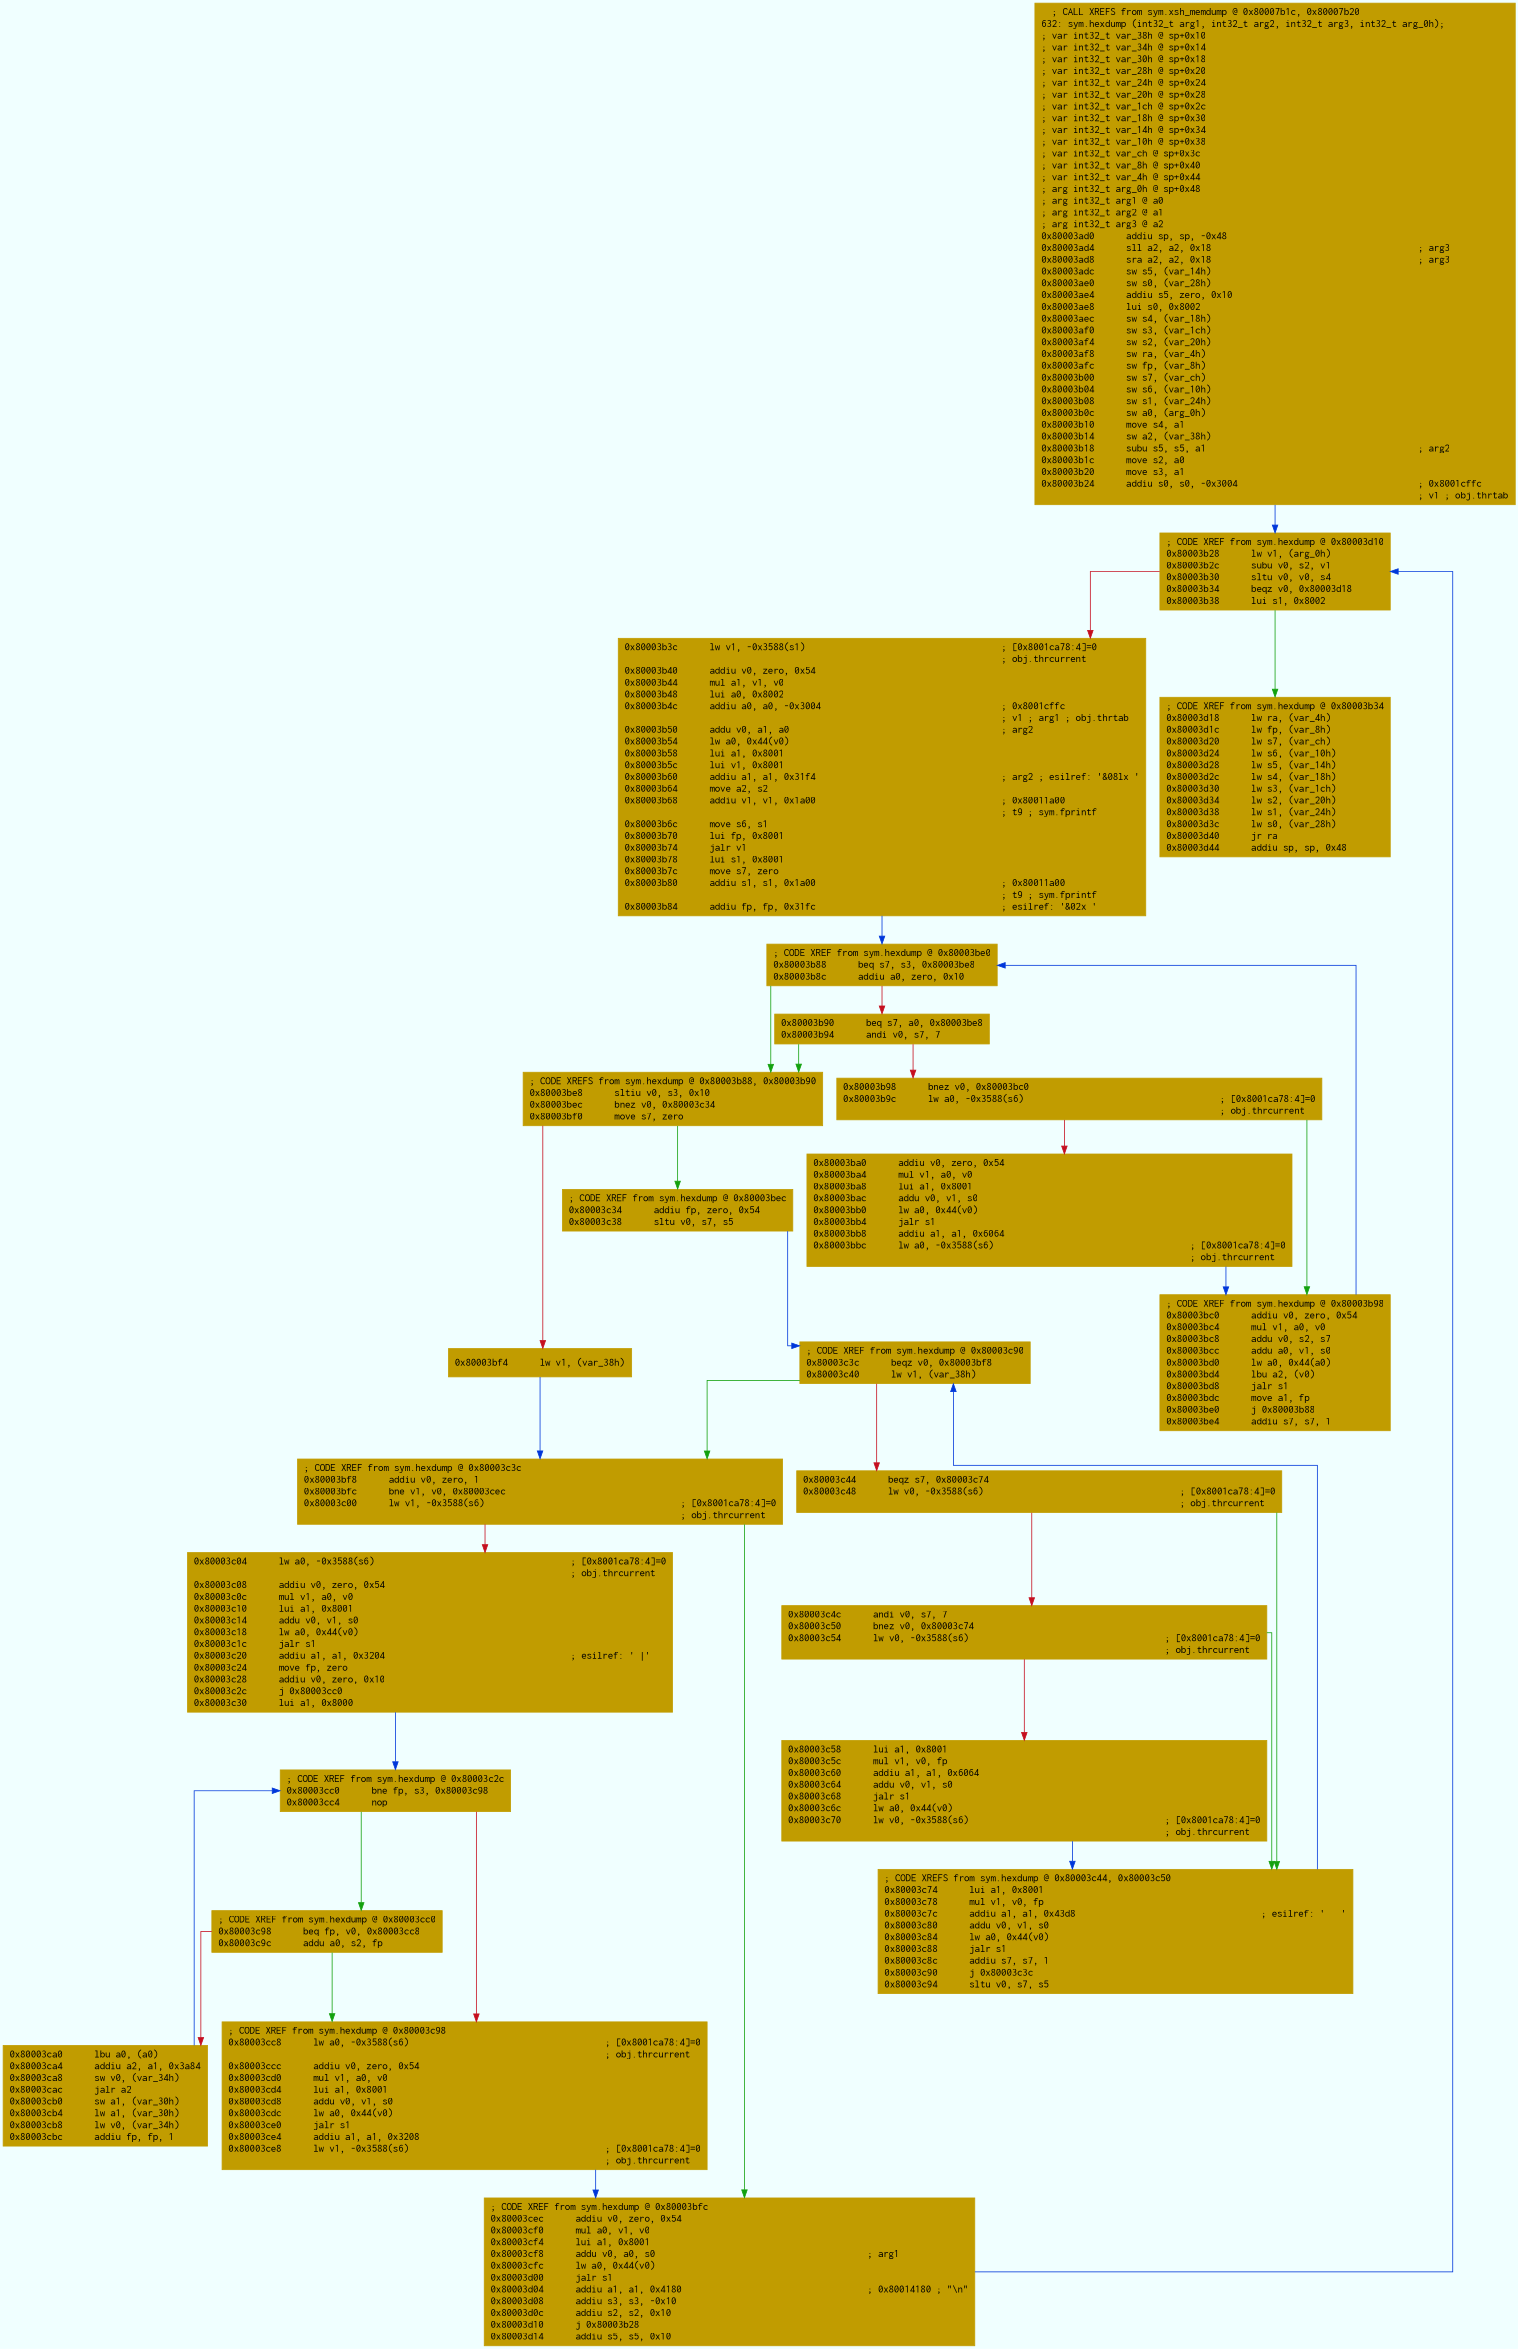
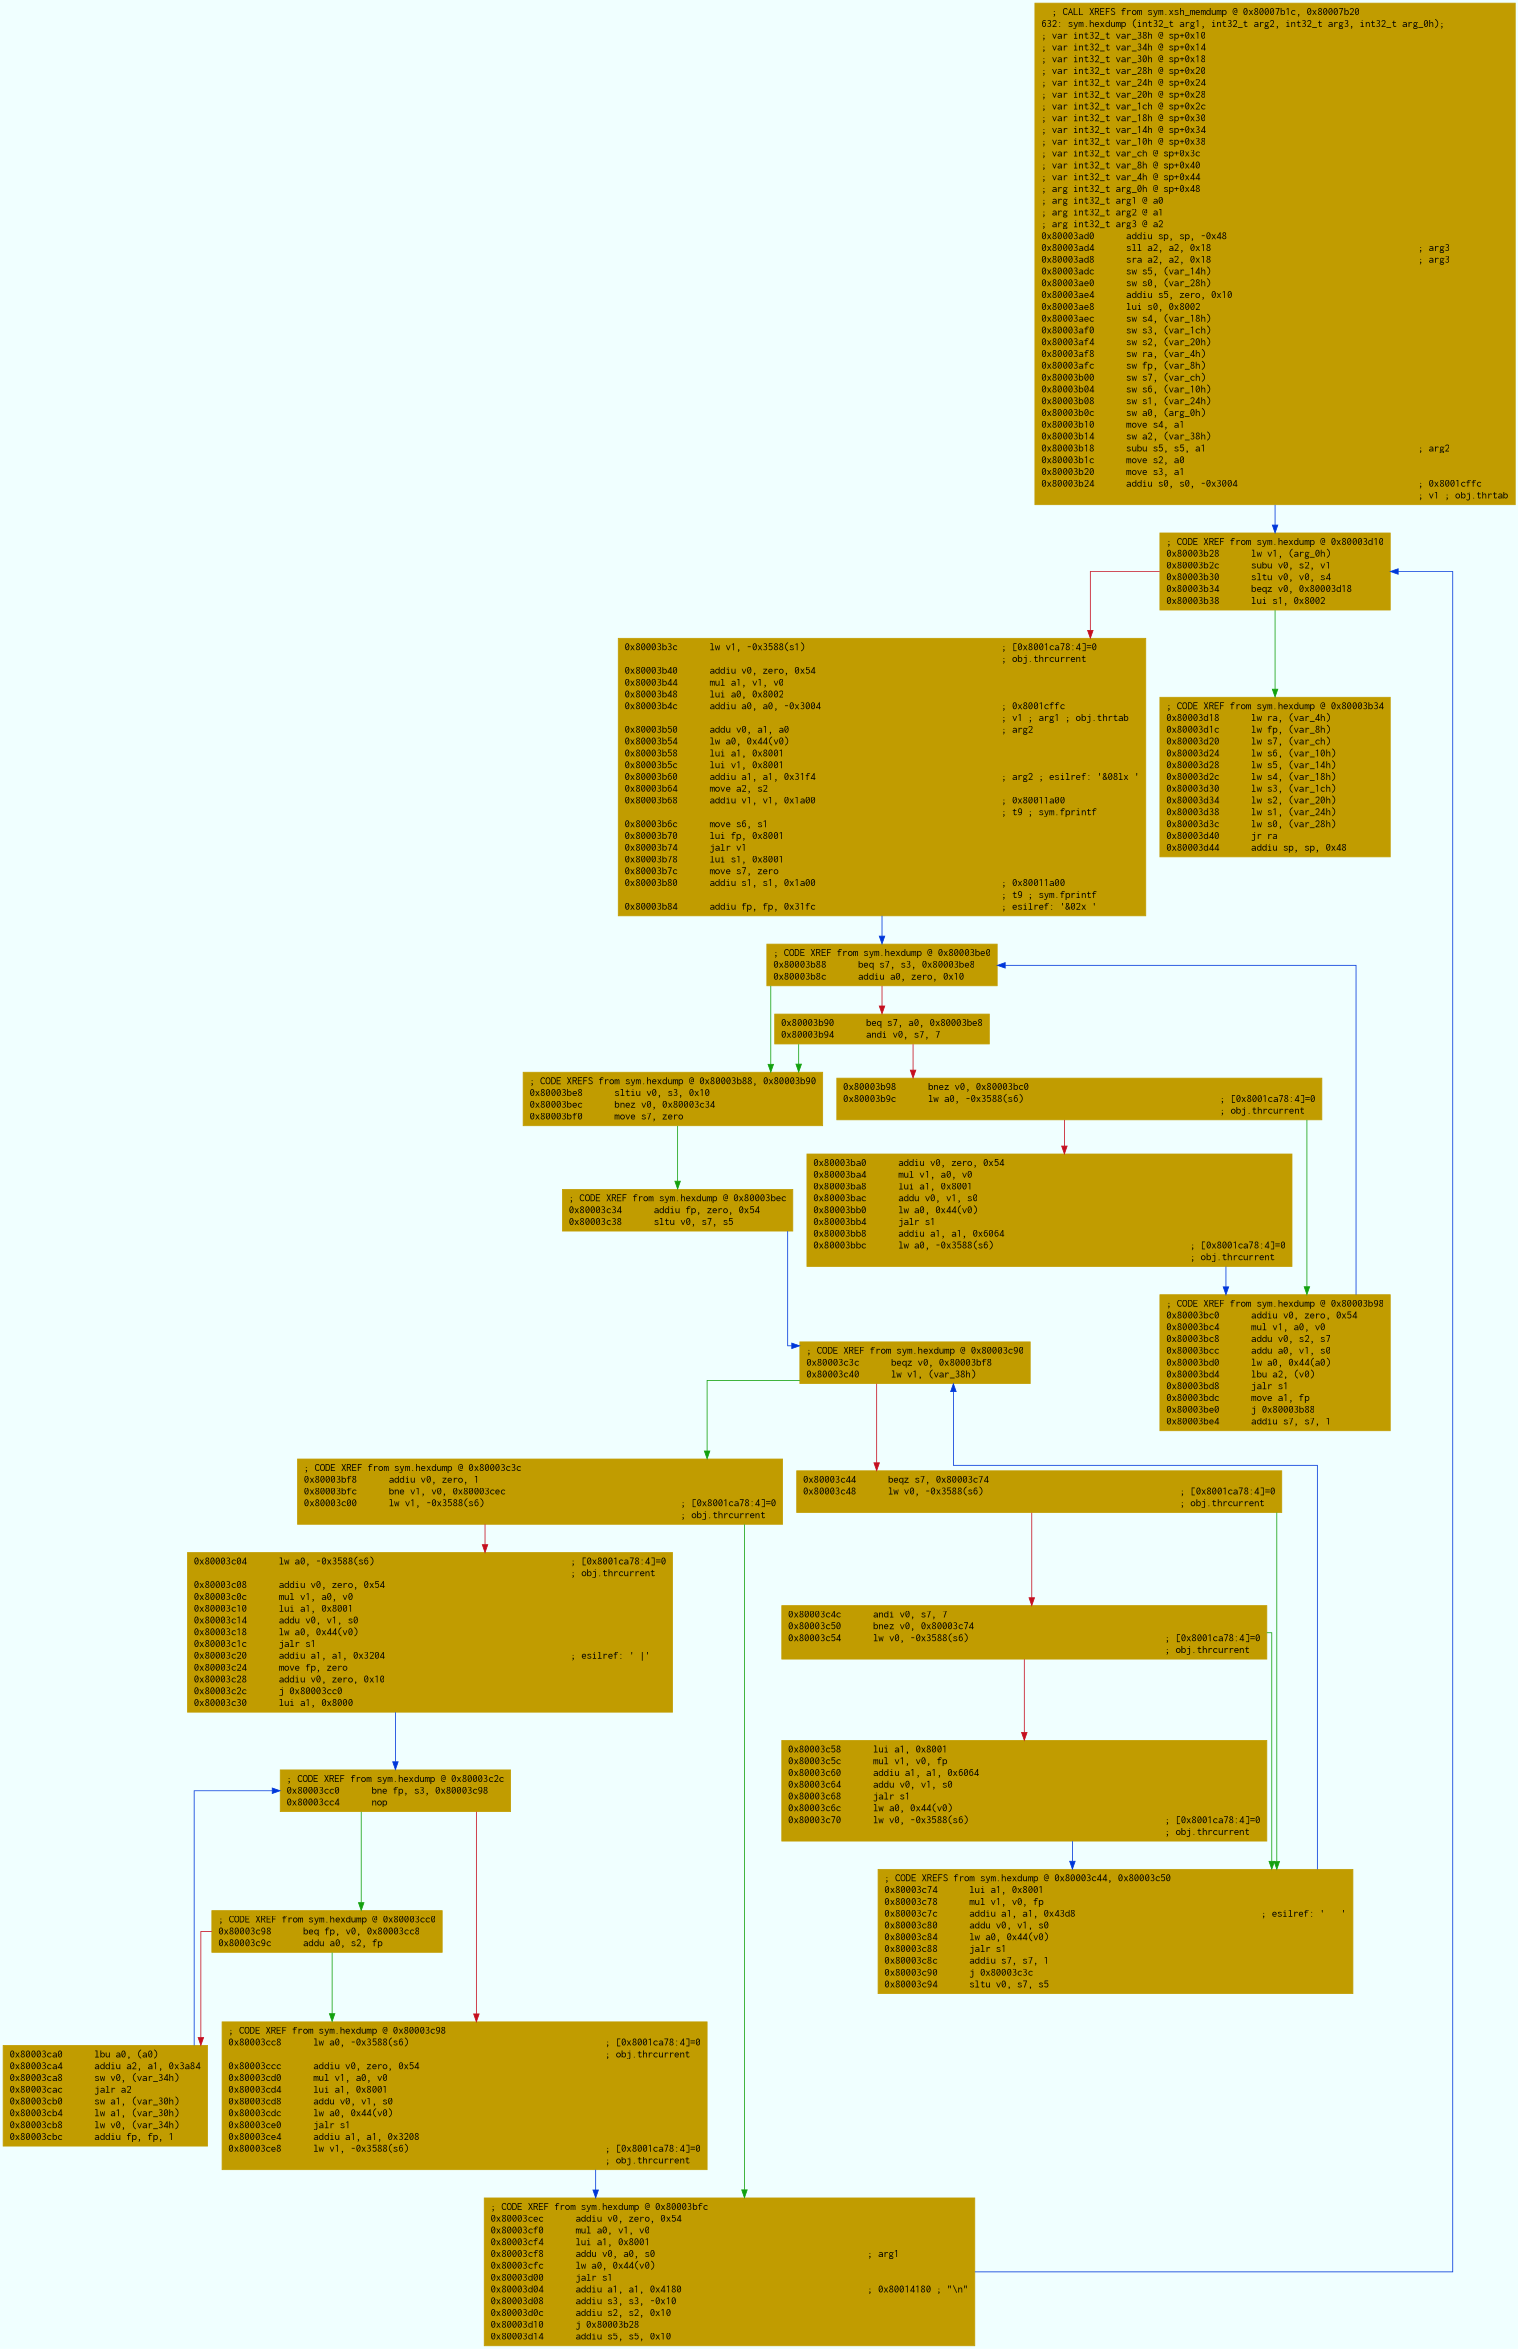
(540, 1363) -> none
